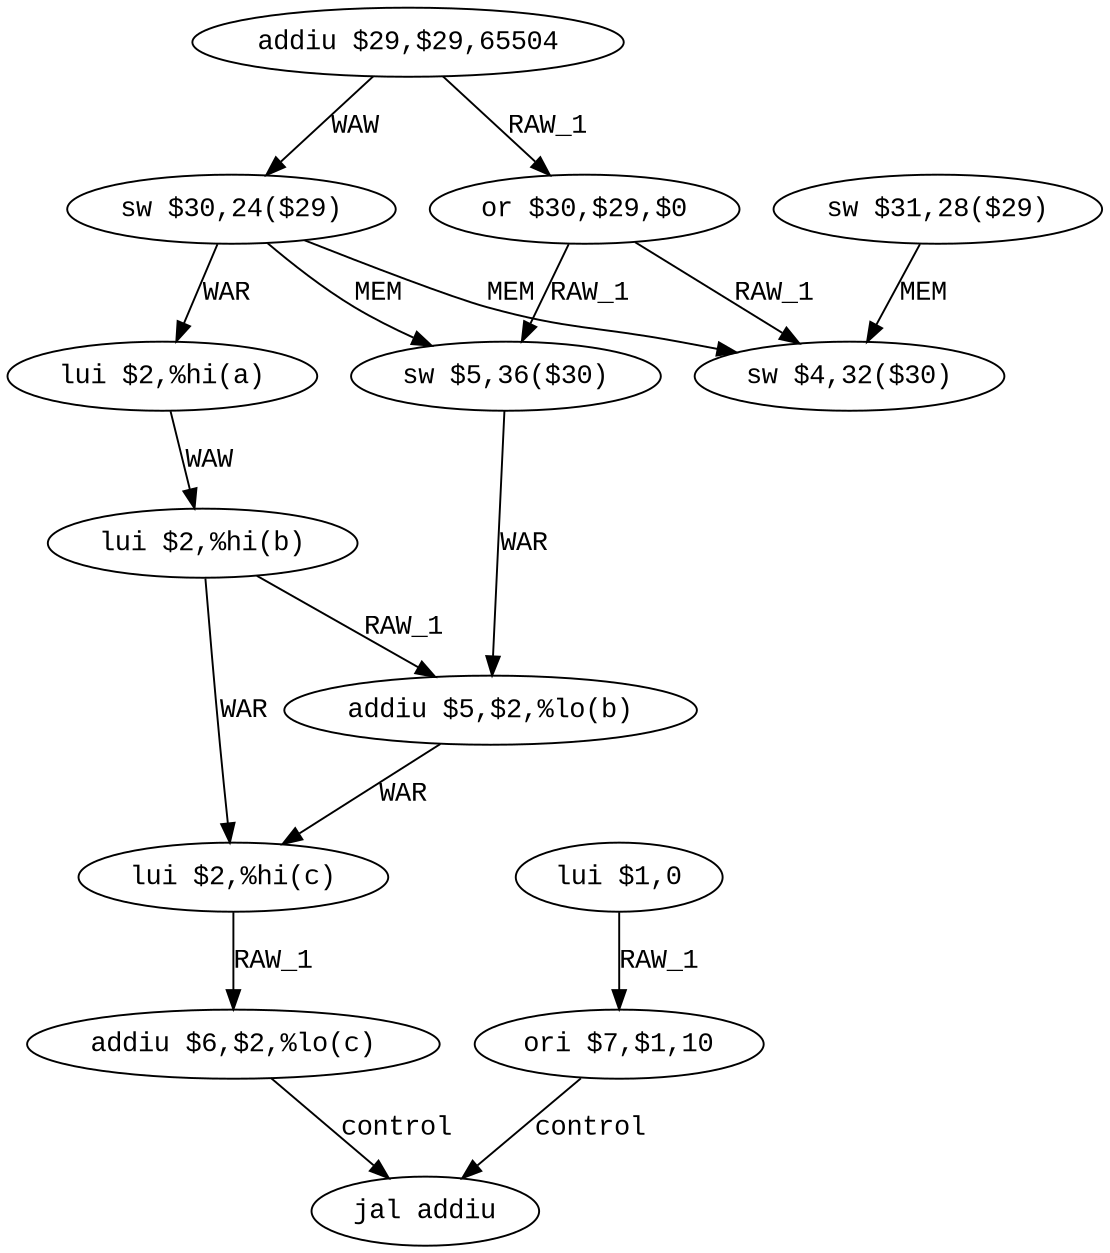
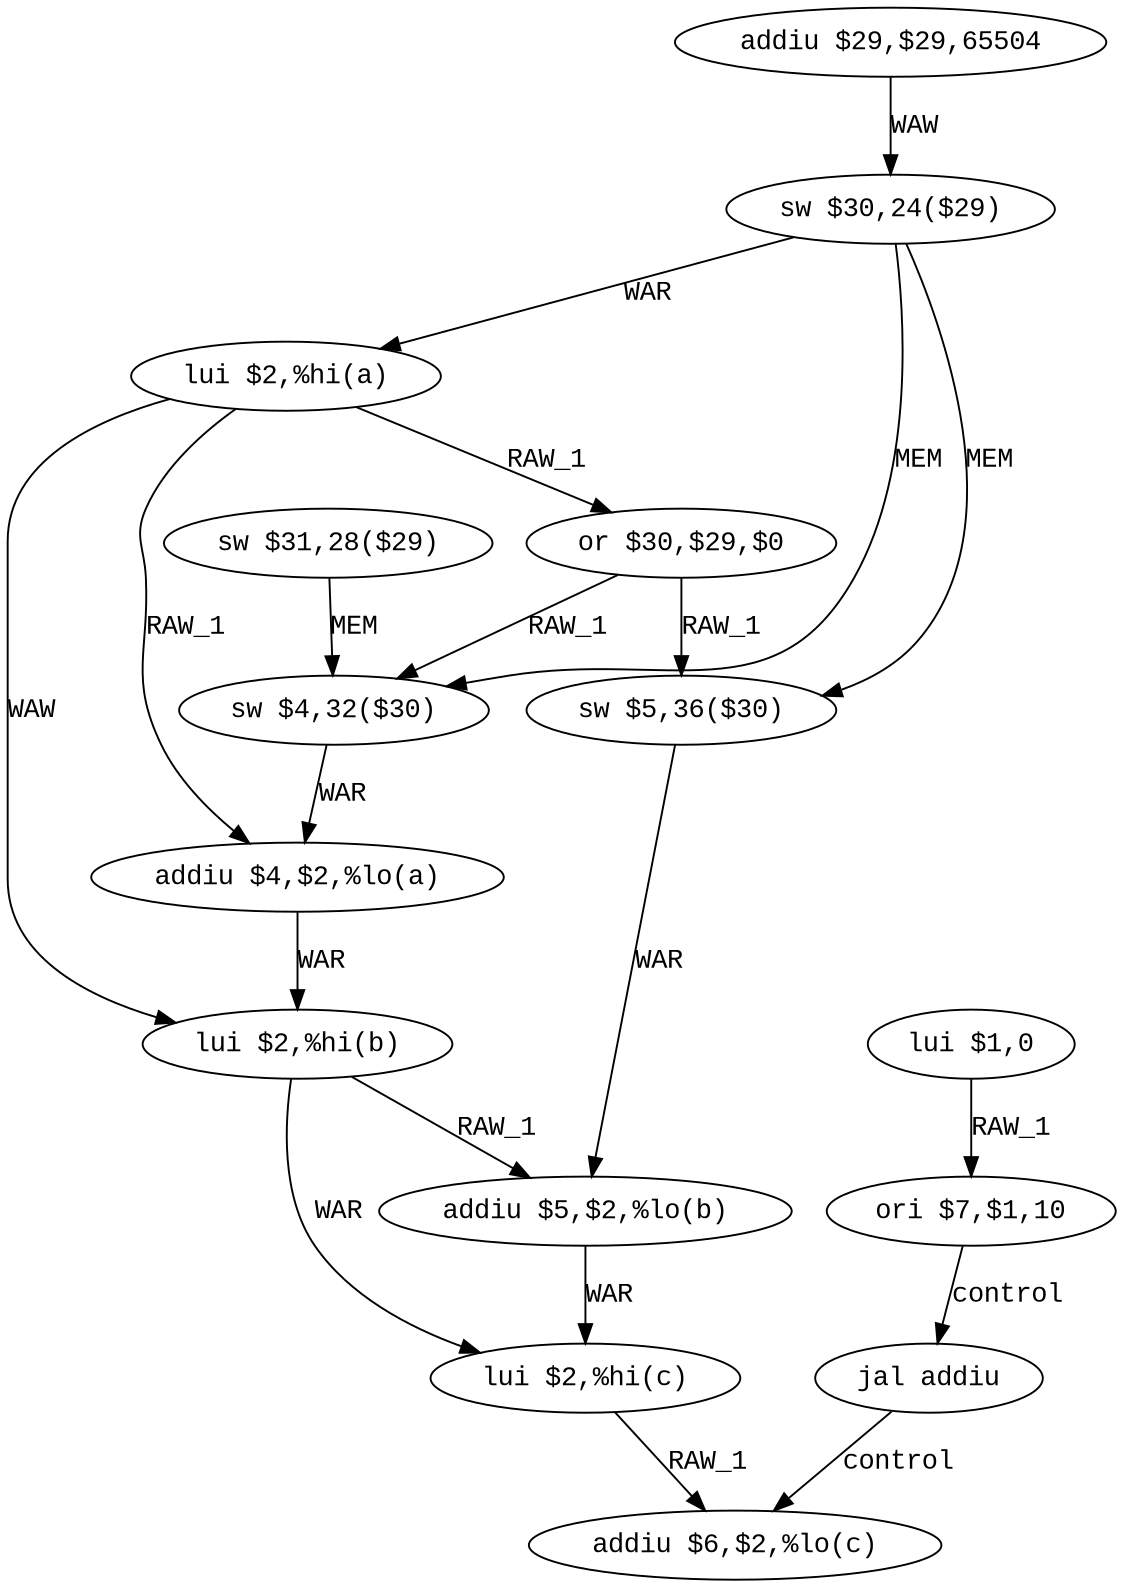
(489, 119) -> (475, 456)
none -> (298, 877)
(323, 1122) -> (840, 1455)
